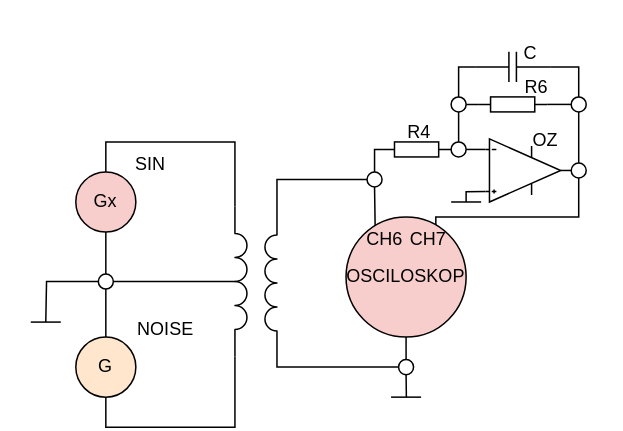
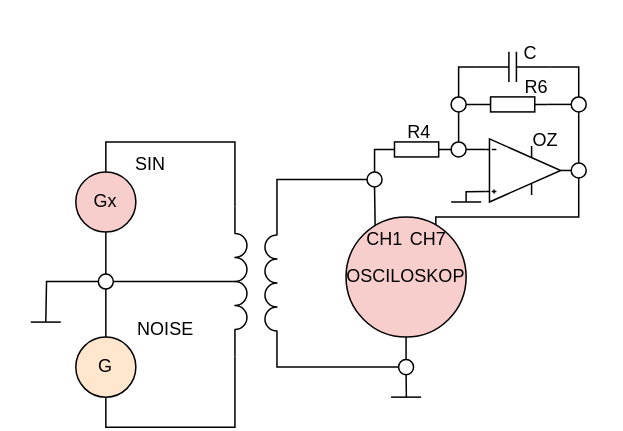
(385, 239) -> (385, 239)
